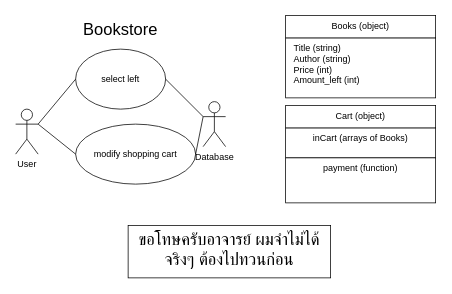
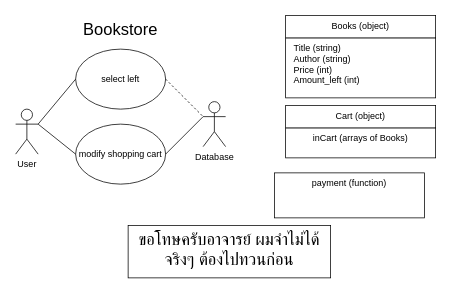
(183, 97) -> (183, 97)
(135, 154) -> (120, 154)
(360, 180) -> (349, 195)
